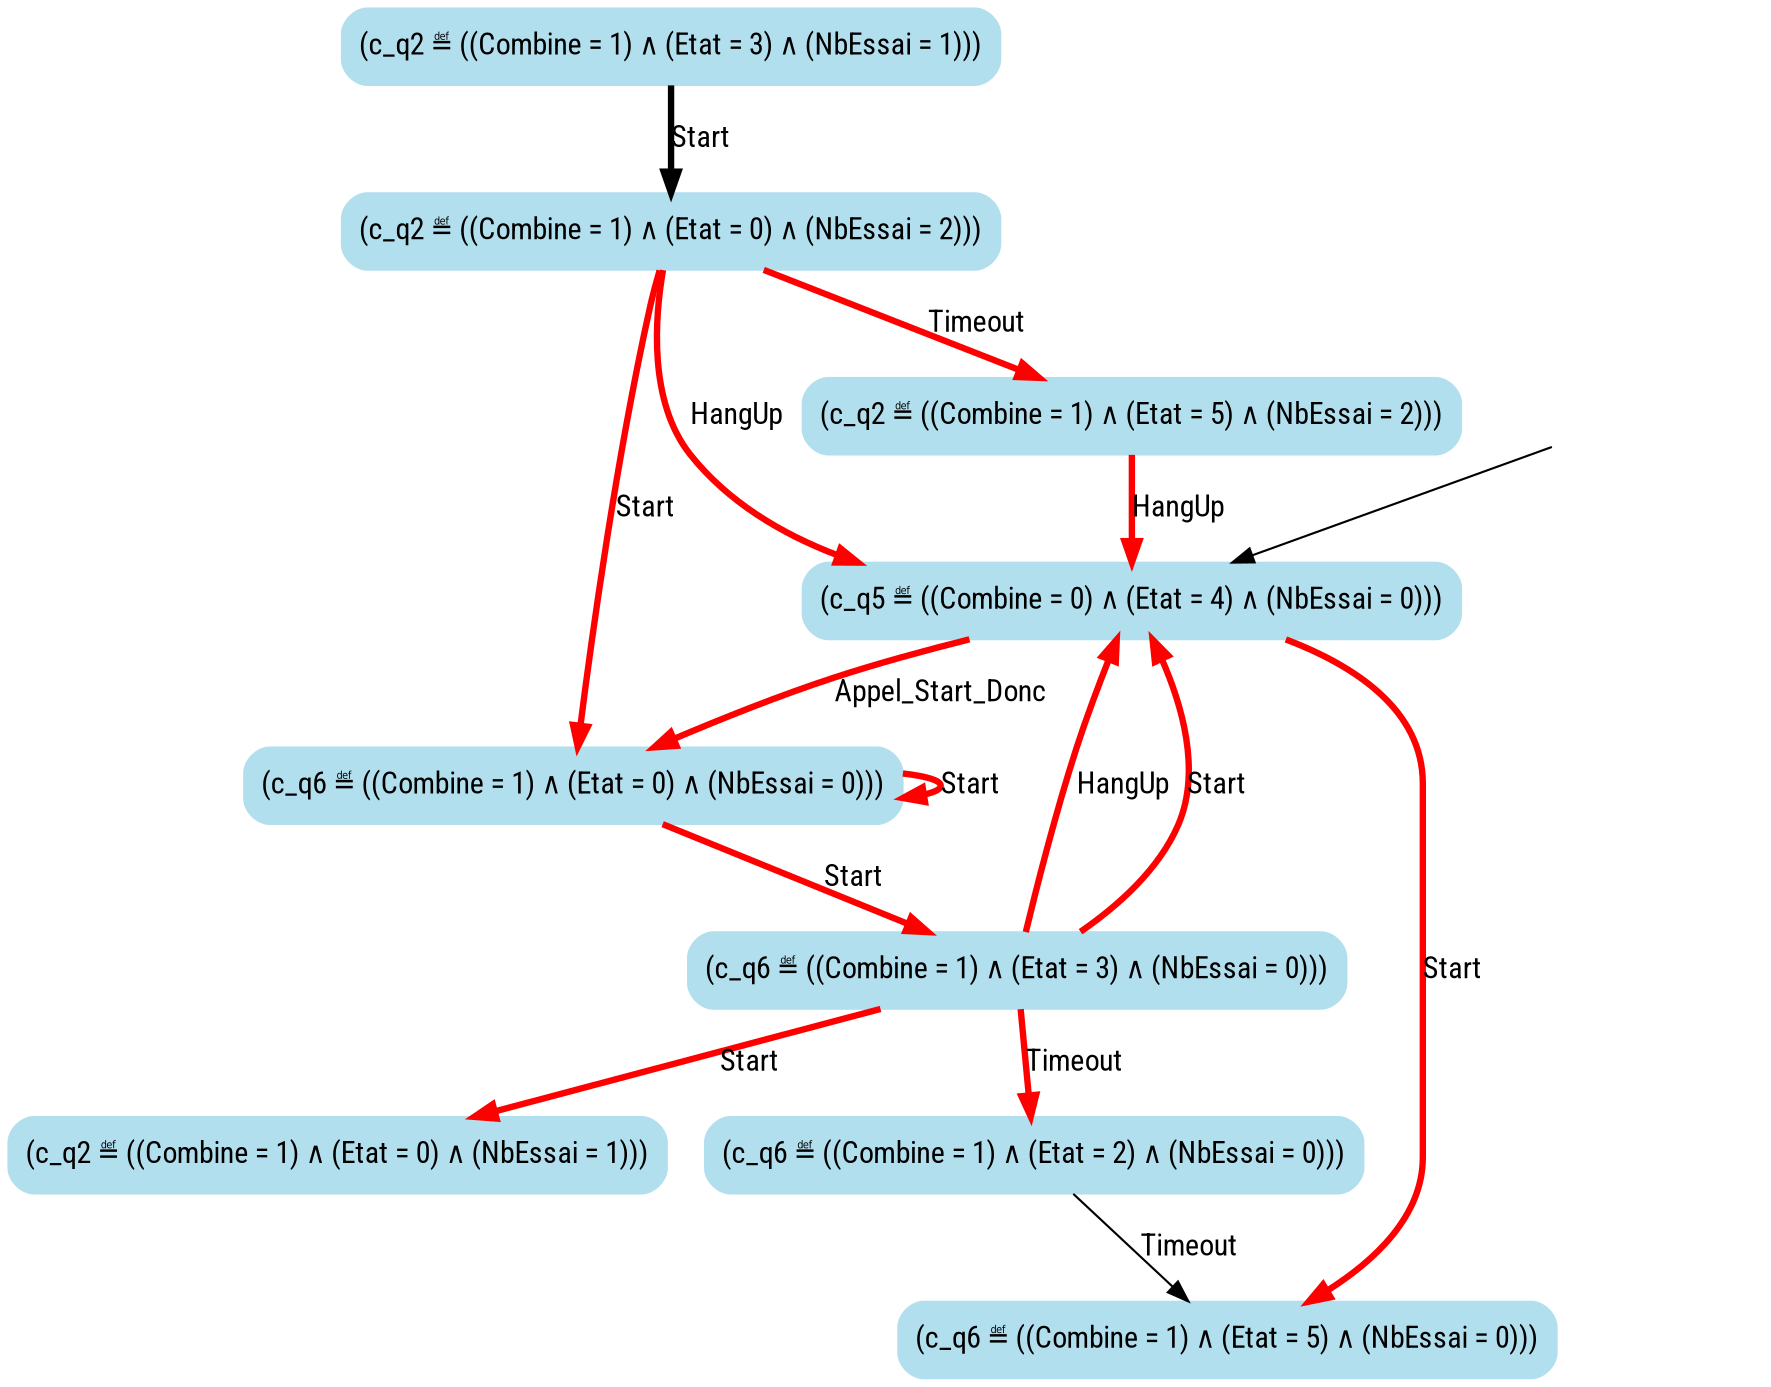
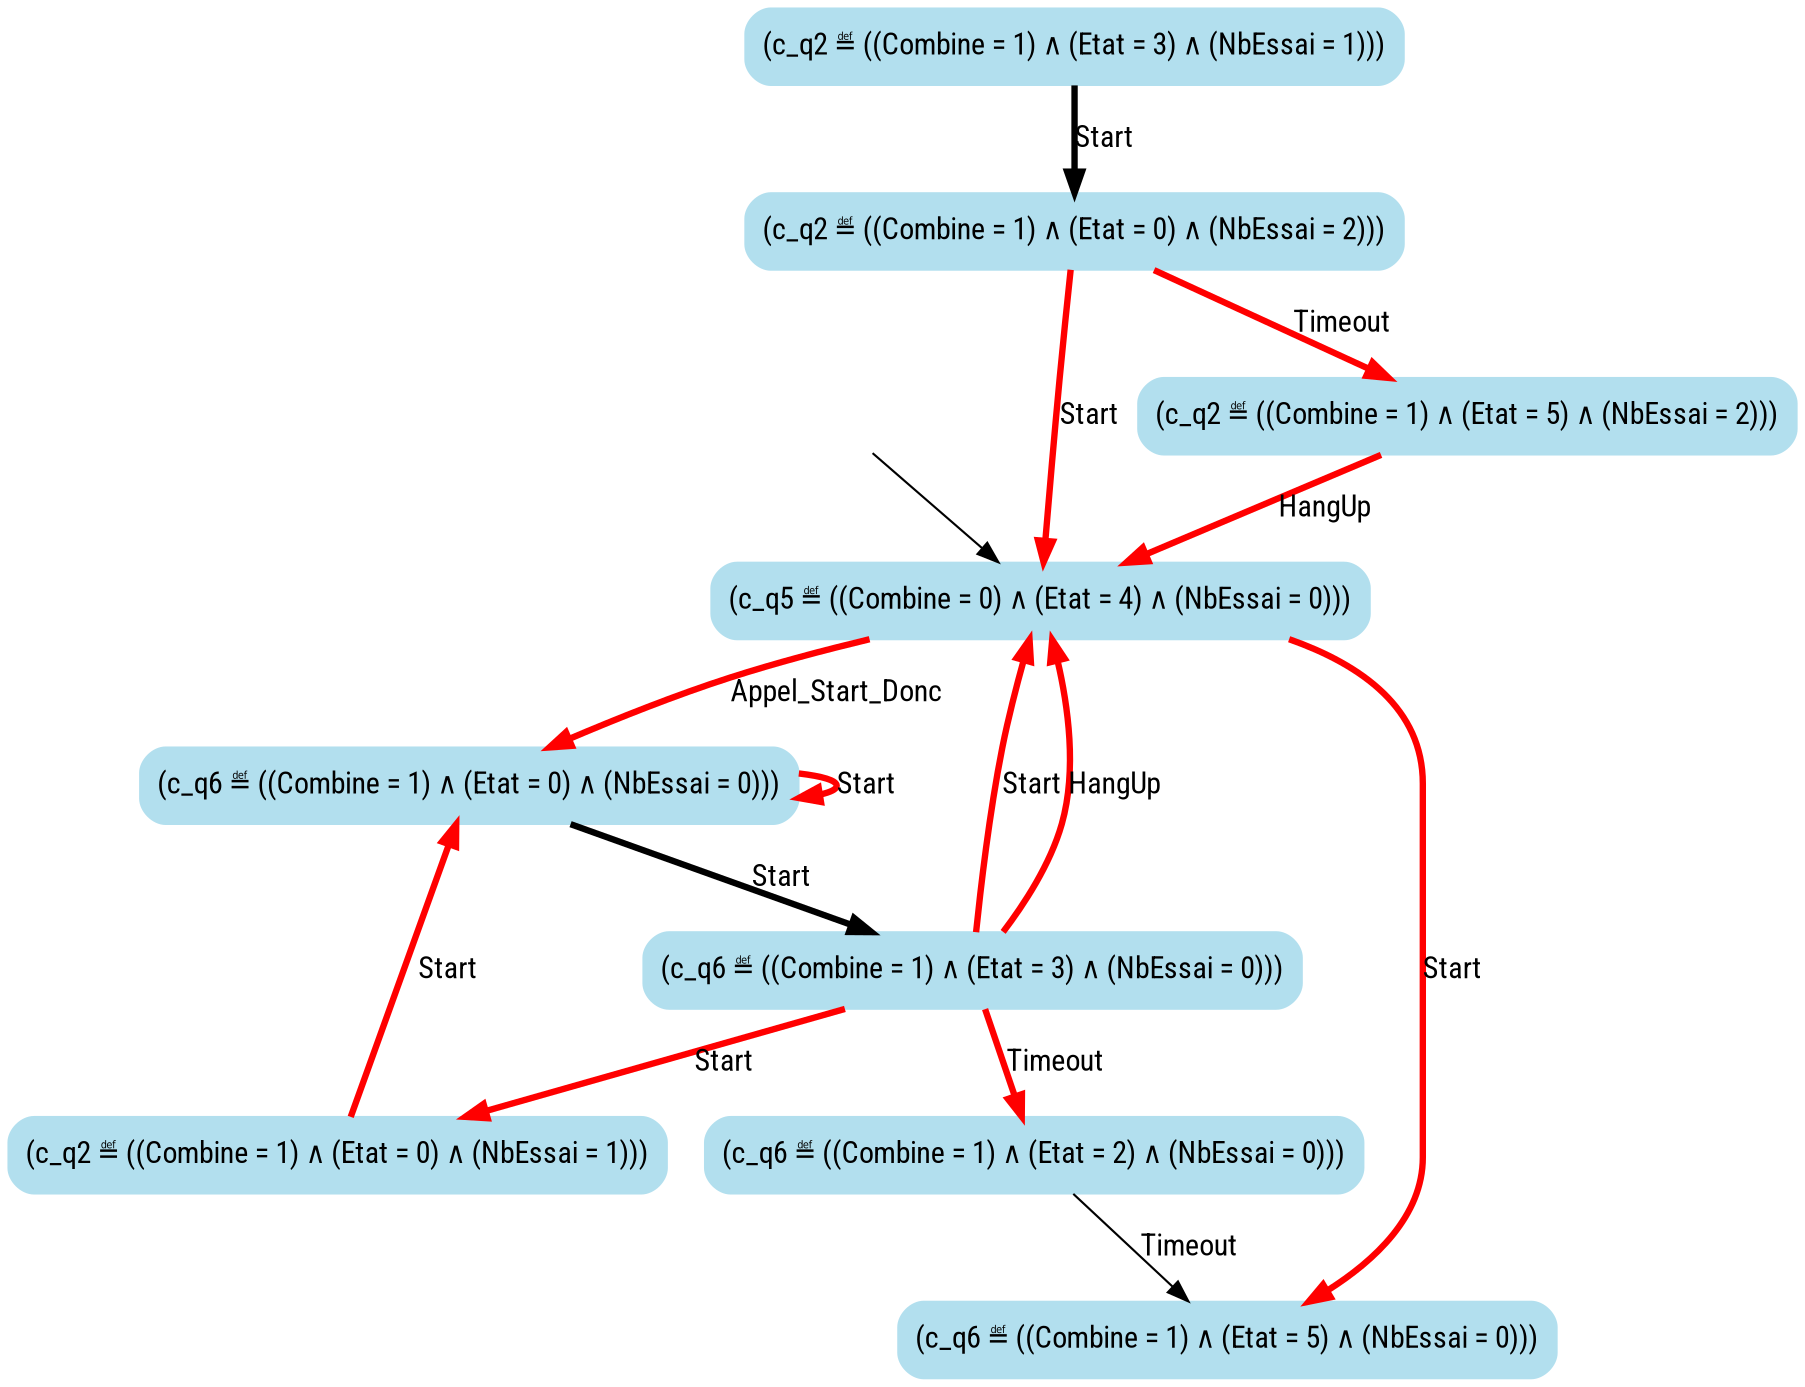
(737, 416) -> (1089, 416)
(614, 497) -> (400, 981)
(785, 874) -> (711, 875)
